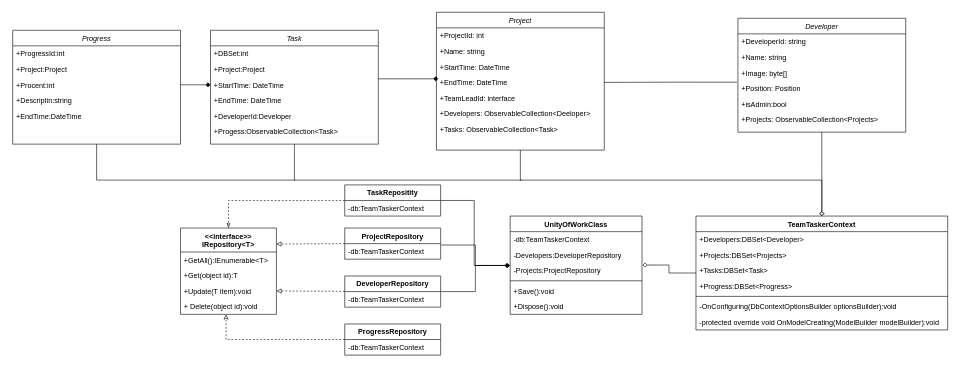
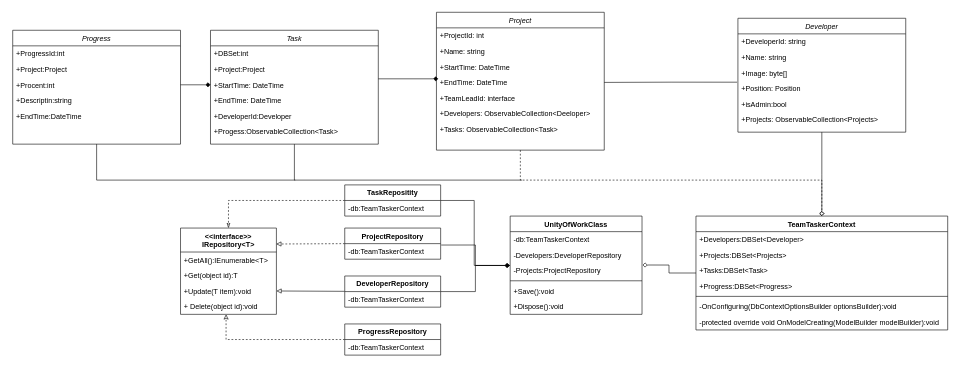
(656, 180) -> (656, 180)
(312, 291) -> (312, 291)
